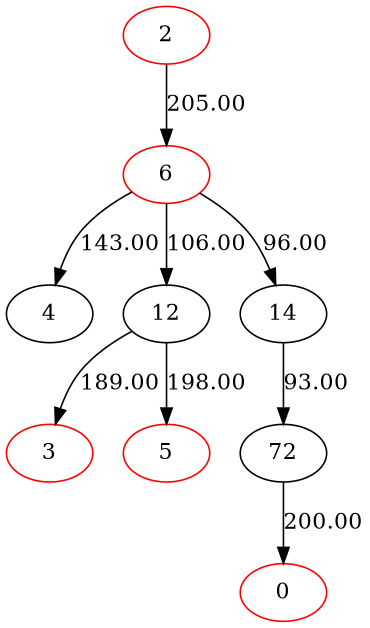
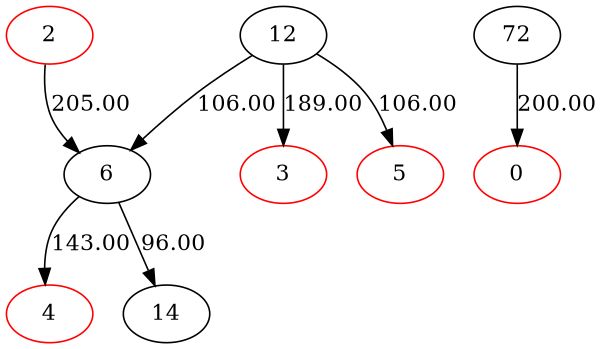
(167, 175) -> (107, 175)
(167, 236) -> (195, 94)
(50, 314) -> (50, 314)
(283, 375) -> none
(207, 384) -> (418, 105)
